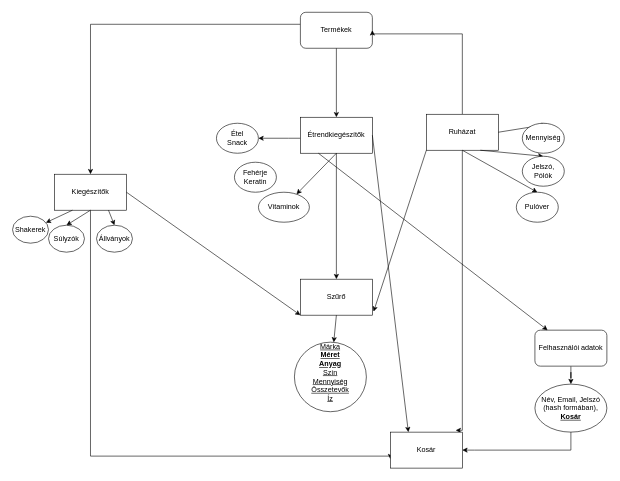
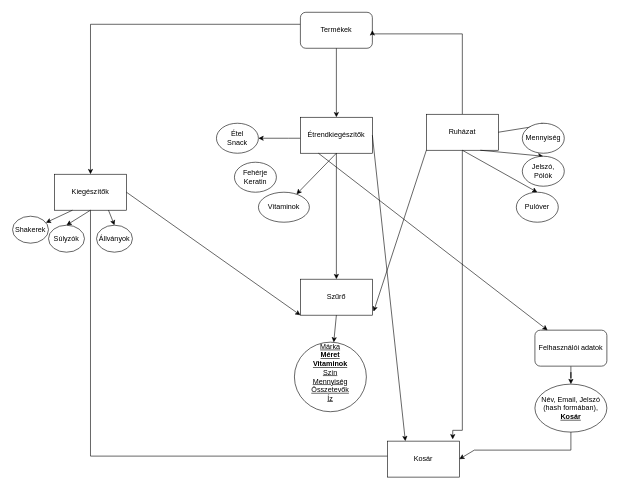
(330, 377) -> (330, 377)
(426, 450) -> (423, 459)
